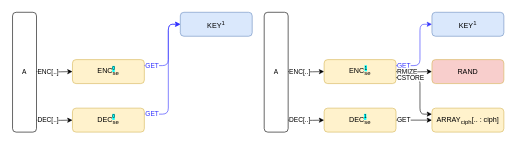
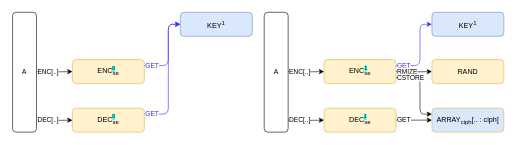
(468, 72) -> (468, 72)
(468, 120) -> (468, 120)
